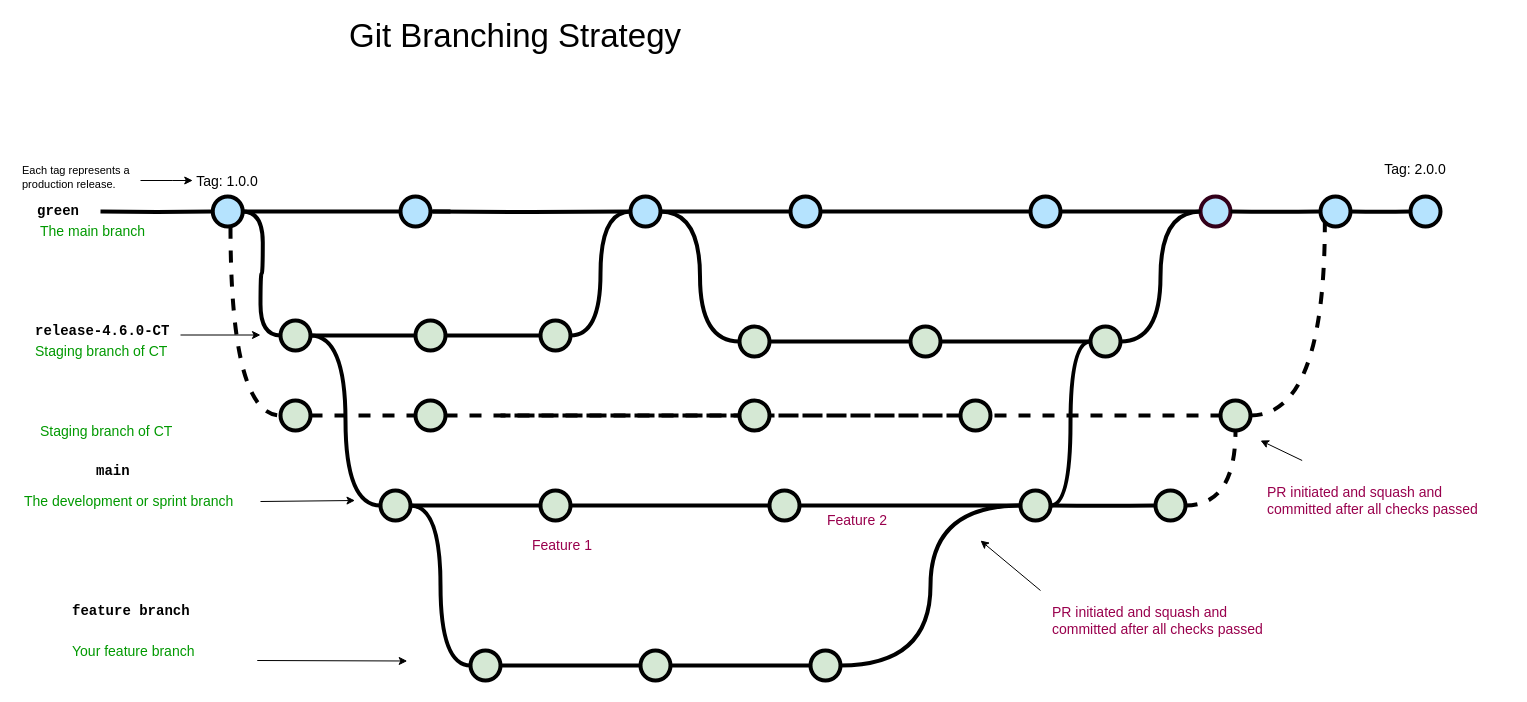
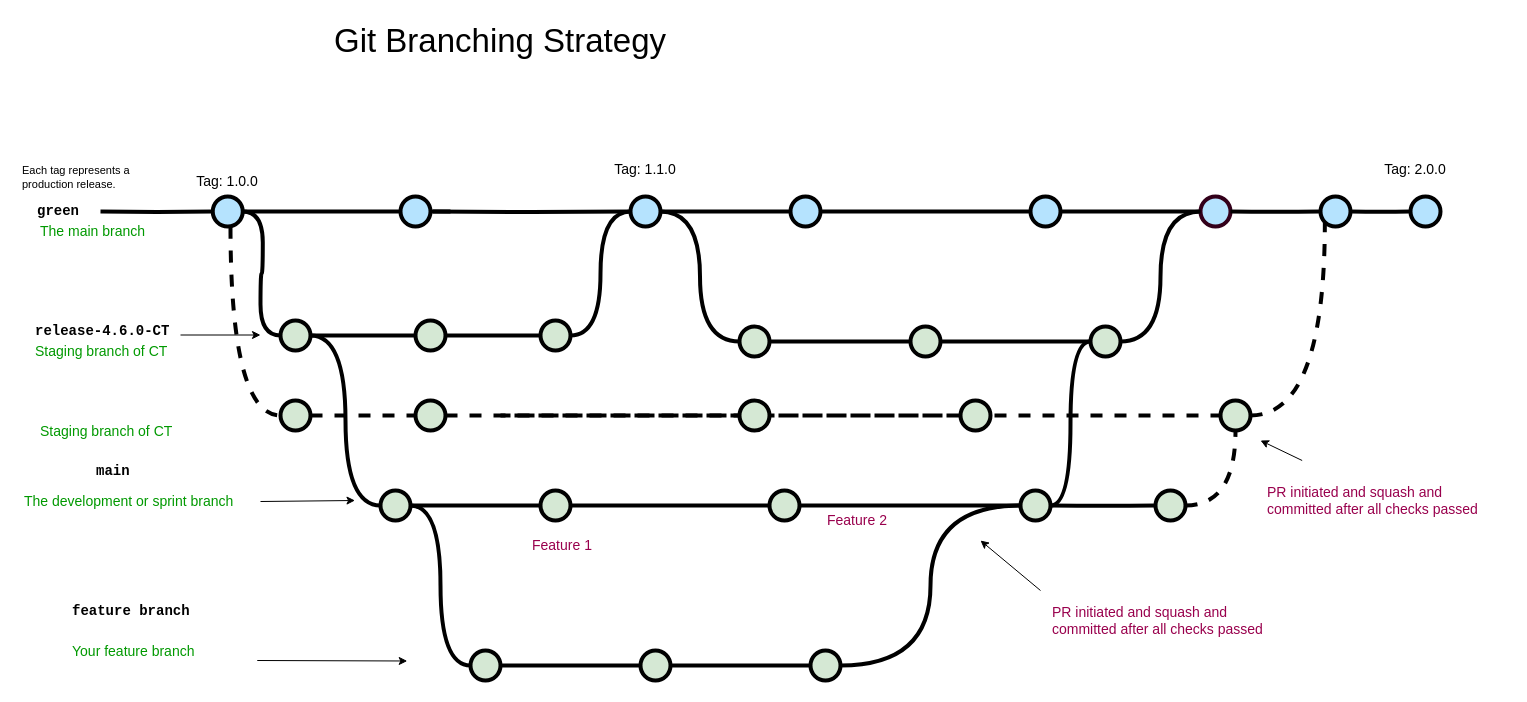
(516, 36) -> (501, 41)
none -> (646, 169)
(163, 181) -> none
